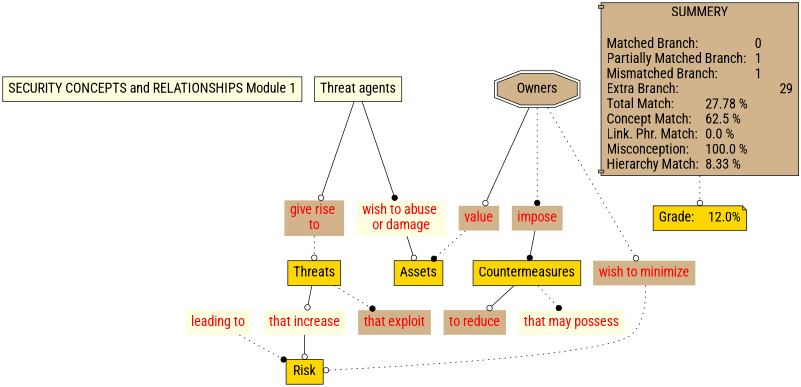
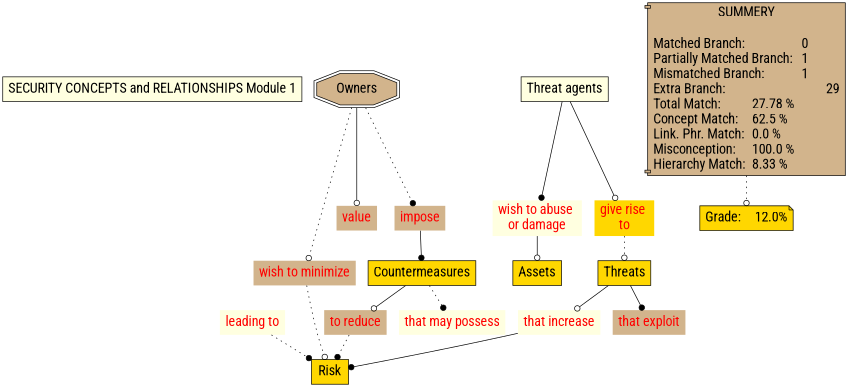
(314, 218) -> (624, 218)
(451, 244) -> none
(352, 296) -> (635, 295)
(305, 344) -> (436, 351)
none -> (344, 345)
